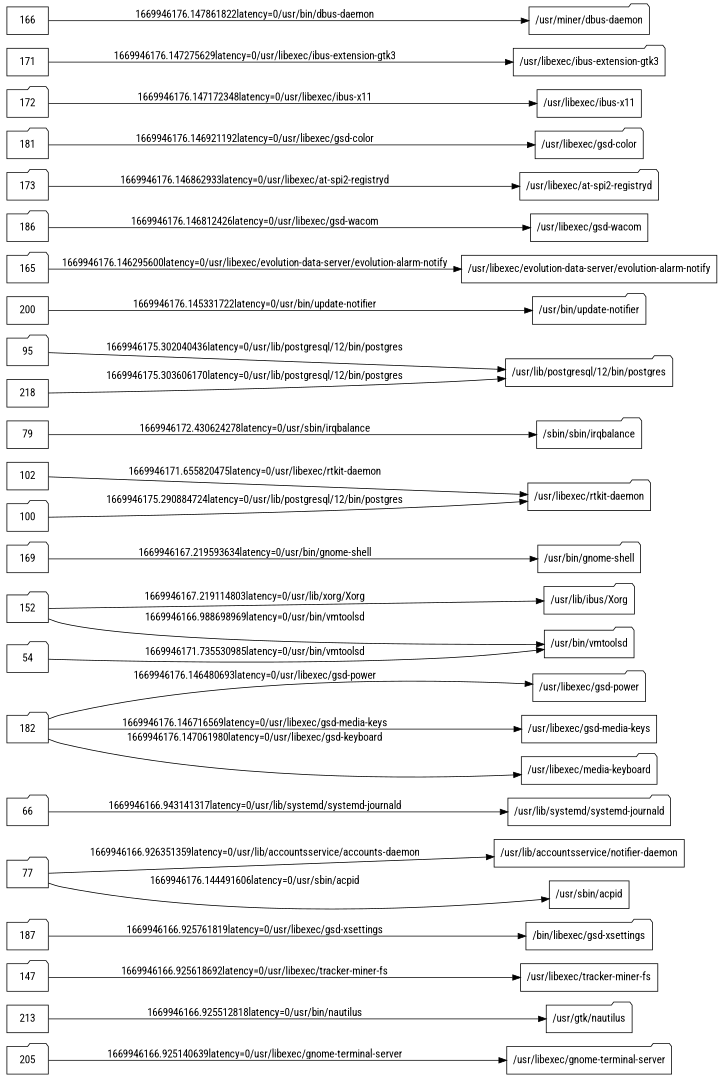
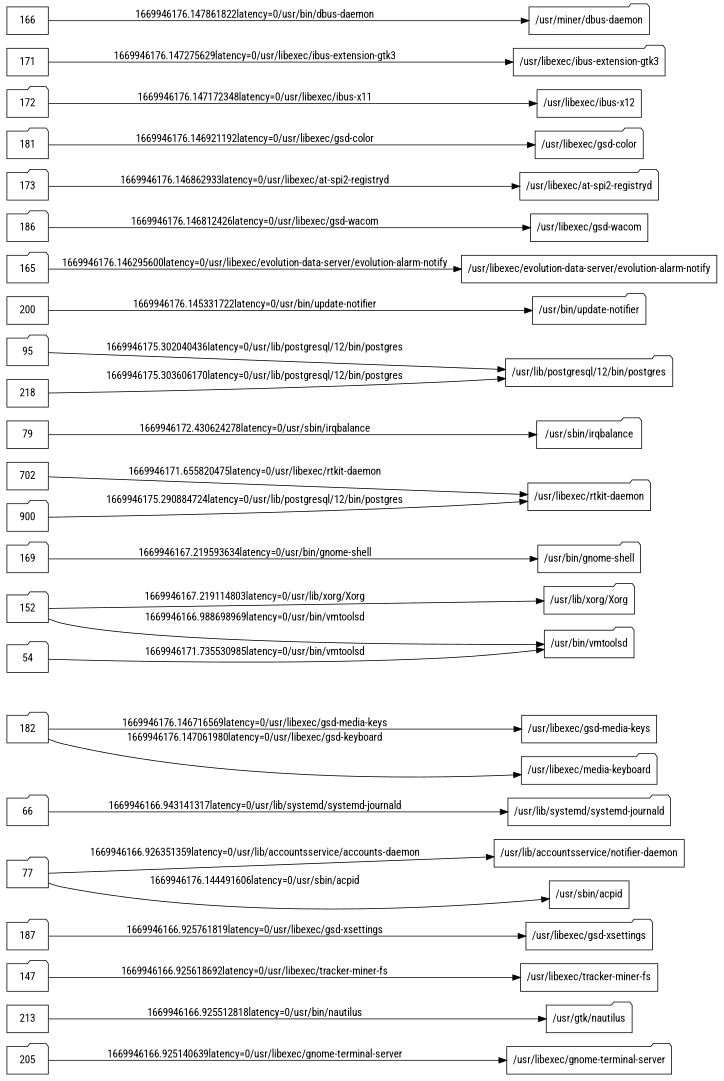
(589, 104) -> (589, 104)
(589, 435) -> (589, 435)
(28, 476) -> (28, 476)
(28, 518) -> (28, 518)
(589, 600) -> (589, 600)
(589, 688) -> none
(589, 936) -> (589, 936)
